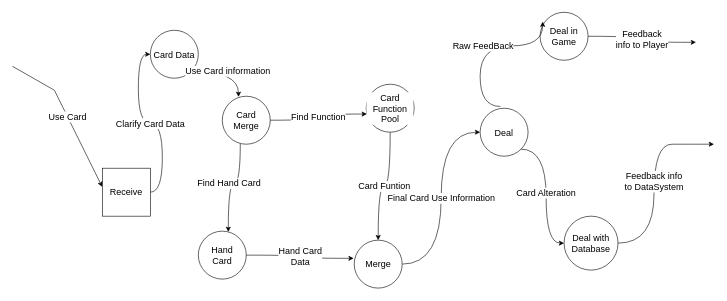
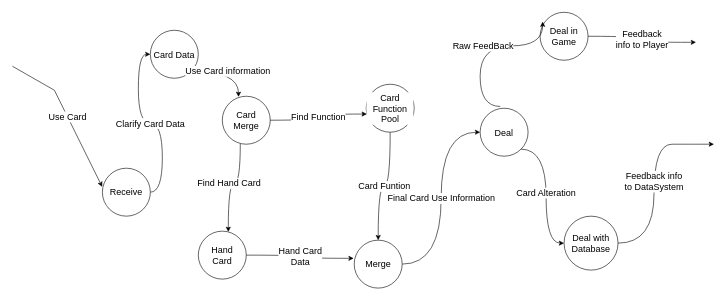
(126, 192) -> (126, 192)
